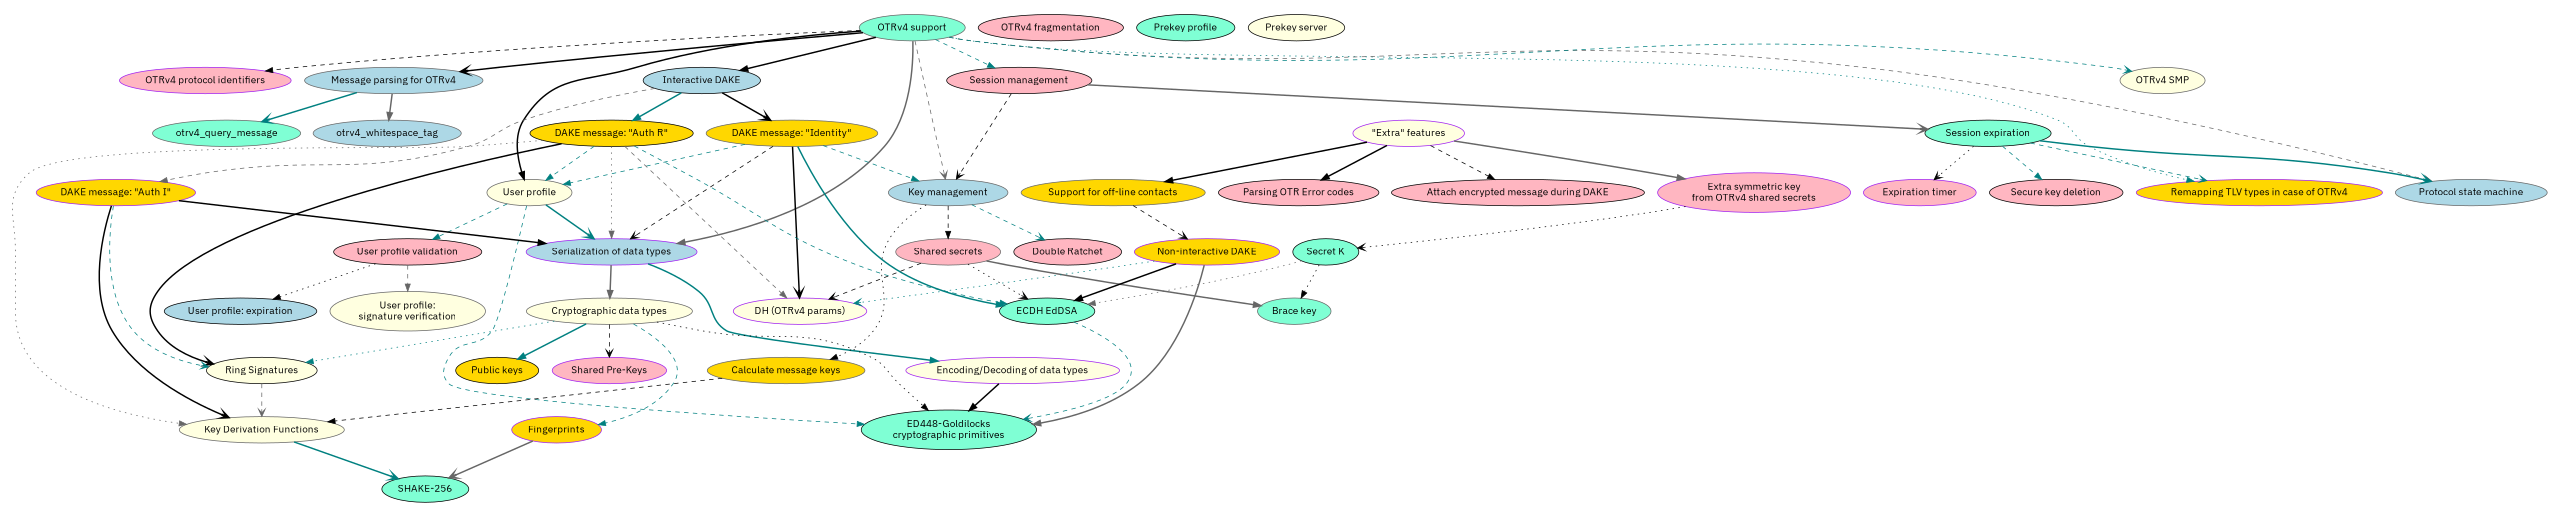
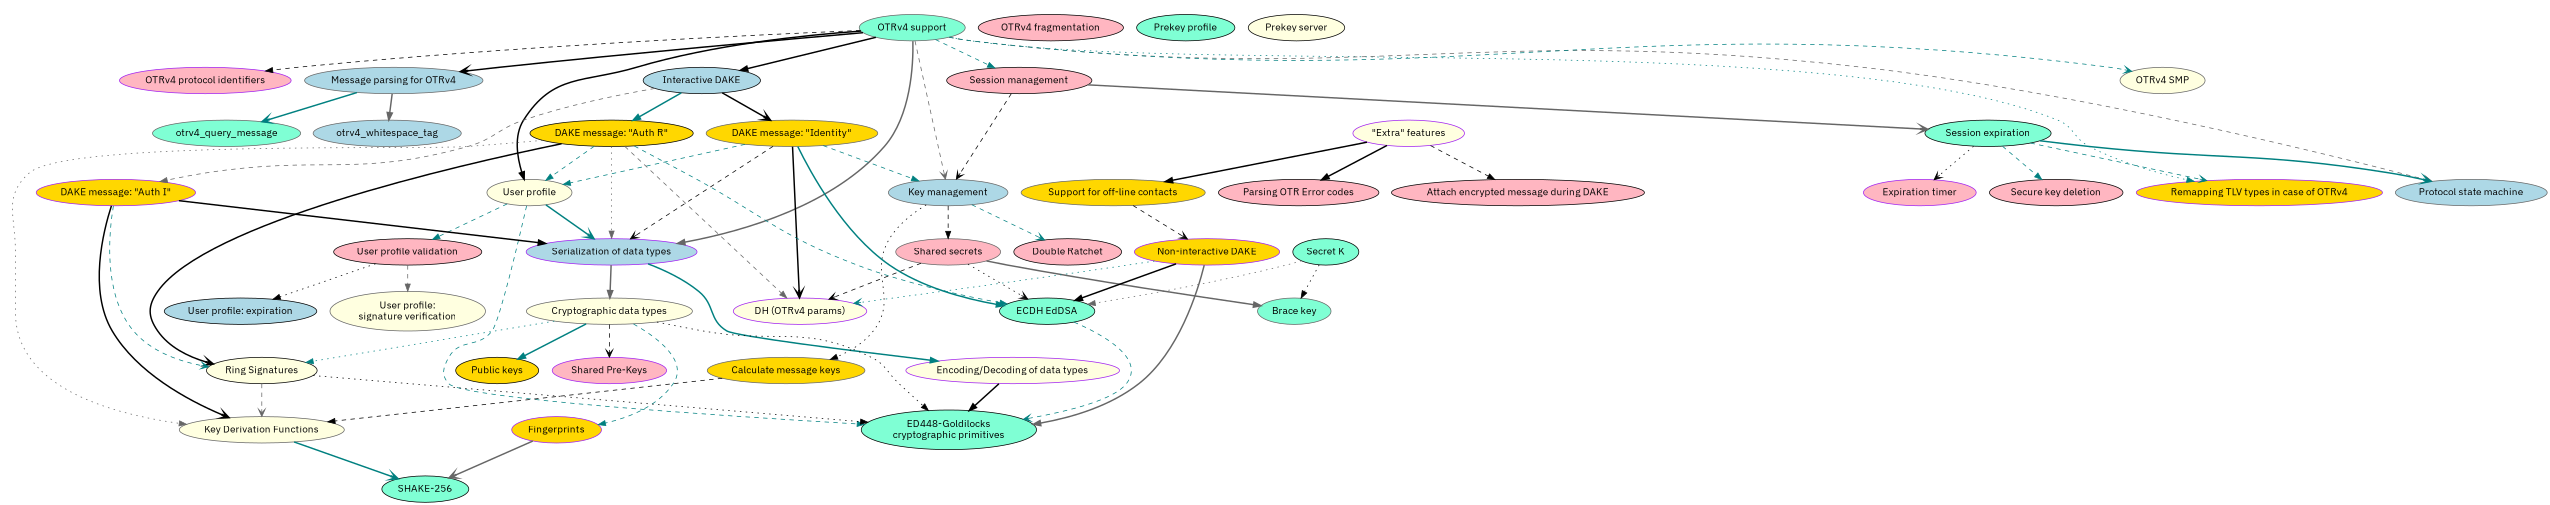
(1754, 193) -> none
none -> (587, 399)
